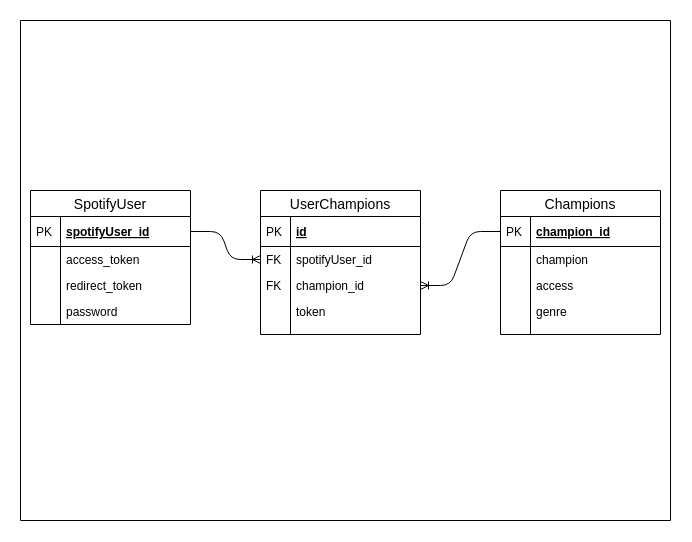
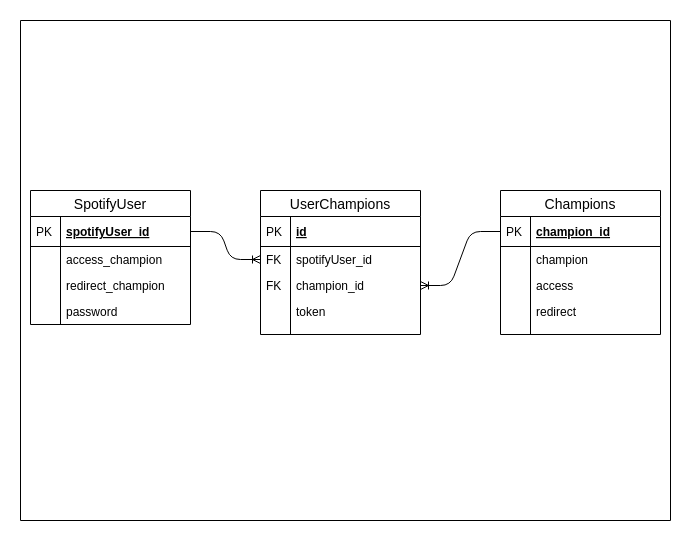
(106, 260) -> (115, 260)
(111, 286) -> (120, 286)
(553, 312) -> (561, 312)
